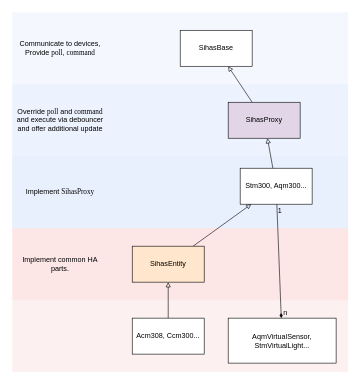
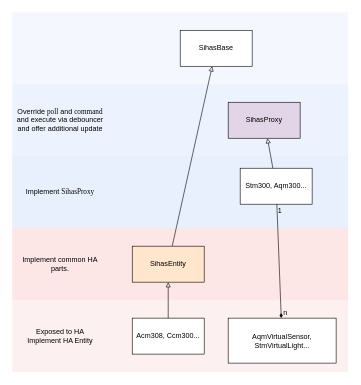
(60, 48) -> none
(242, 86) -> none
(220, 227) -> (192, 159)
none -> (60, 336)
